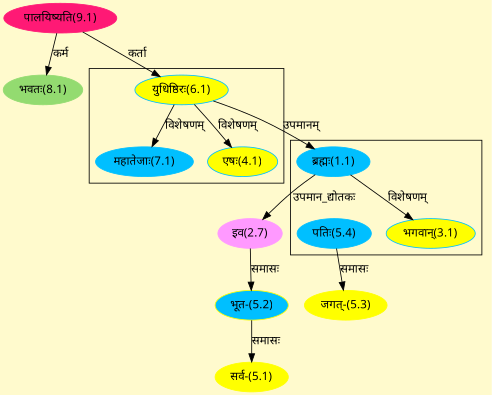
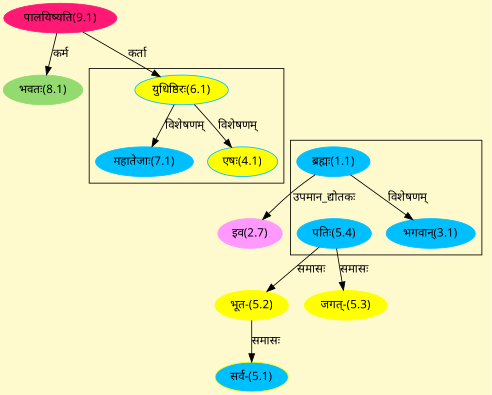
(262, 120) -> none
(431, 233) -> (431, 233)
(251, 265) -> (296, 267)
(252, 305) -> (252, 305)
(252, 377) -> (252, 377)
